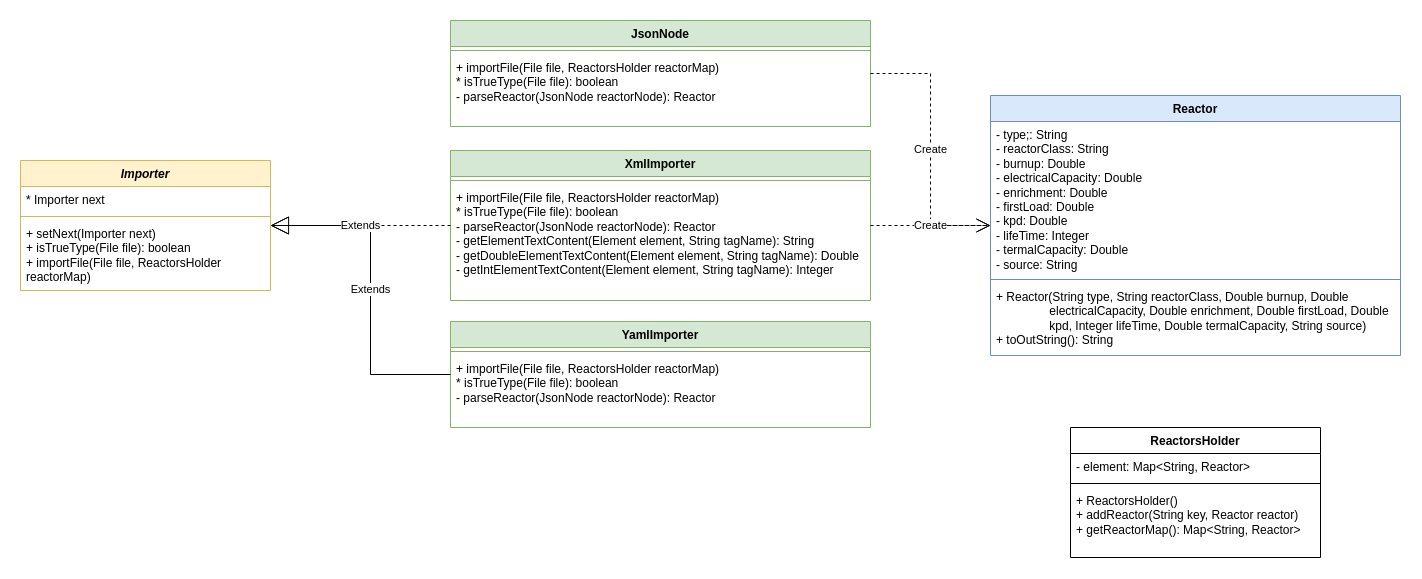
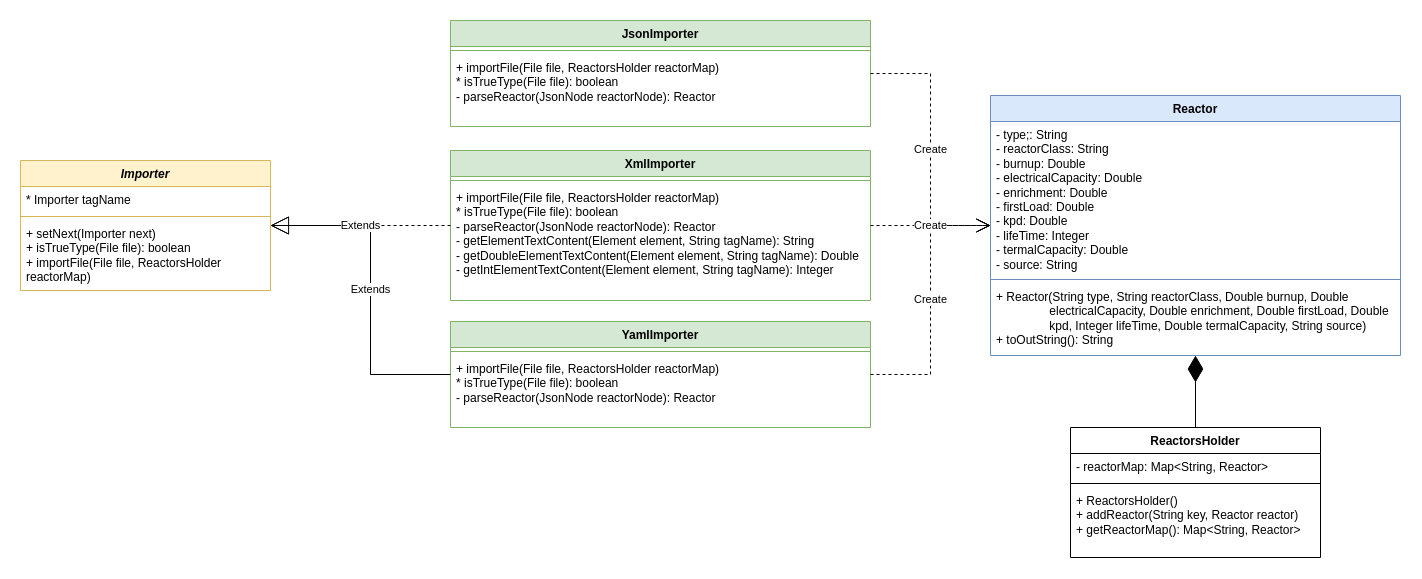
(661, 35) -> (661, 35)
(74, 201) -> (84, 201)
none -> (931, 333)
none -> (1196, 404)
(1170, 468) -> (1181, 468)
